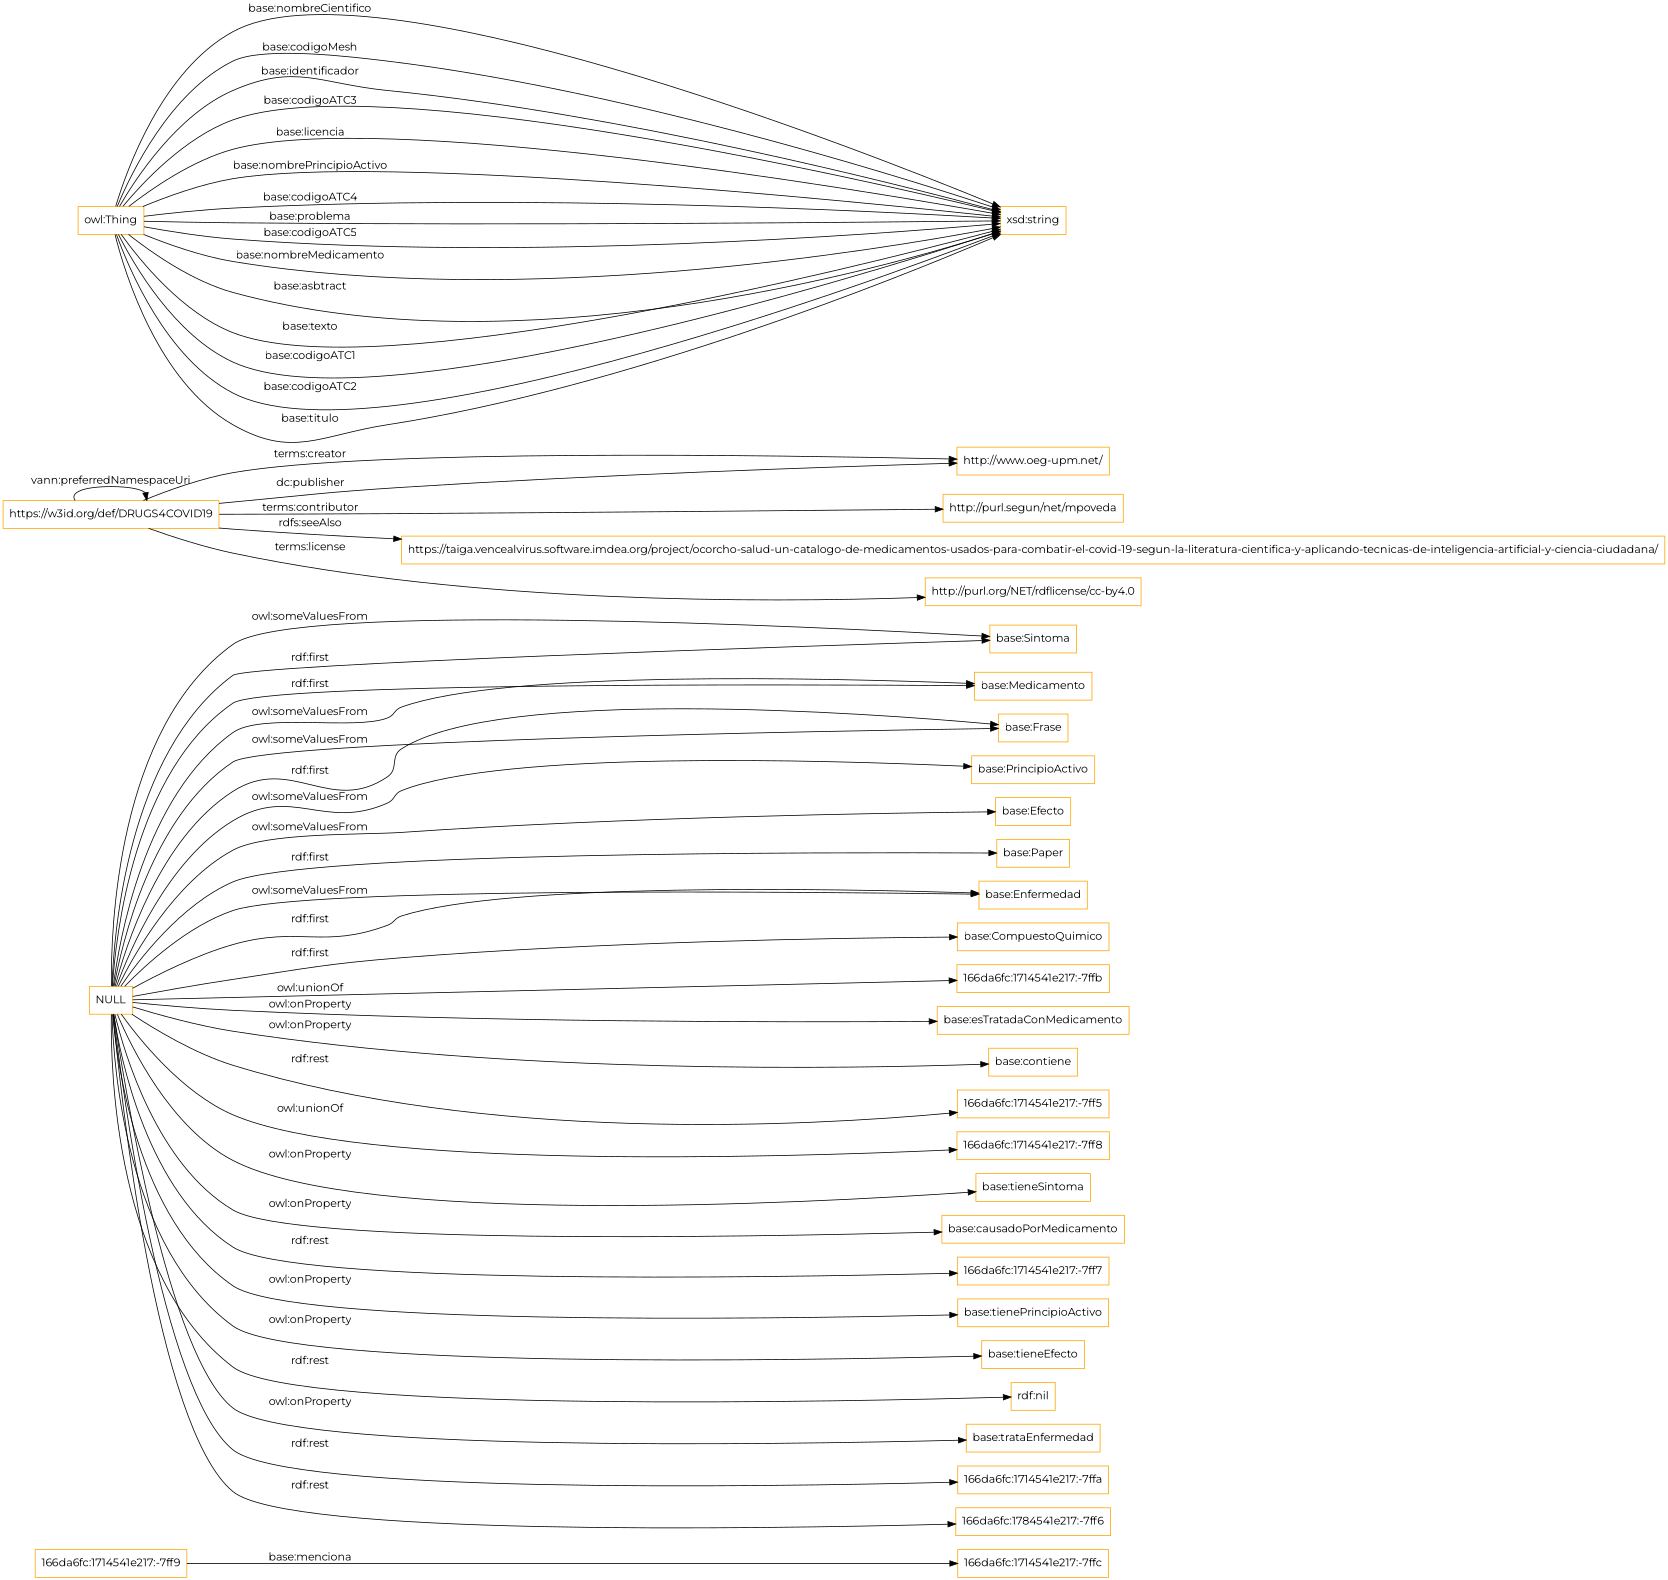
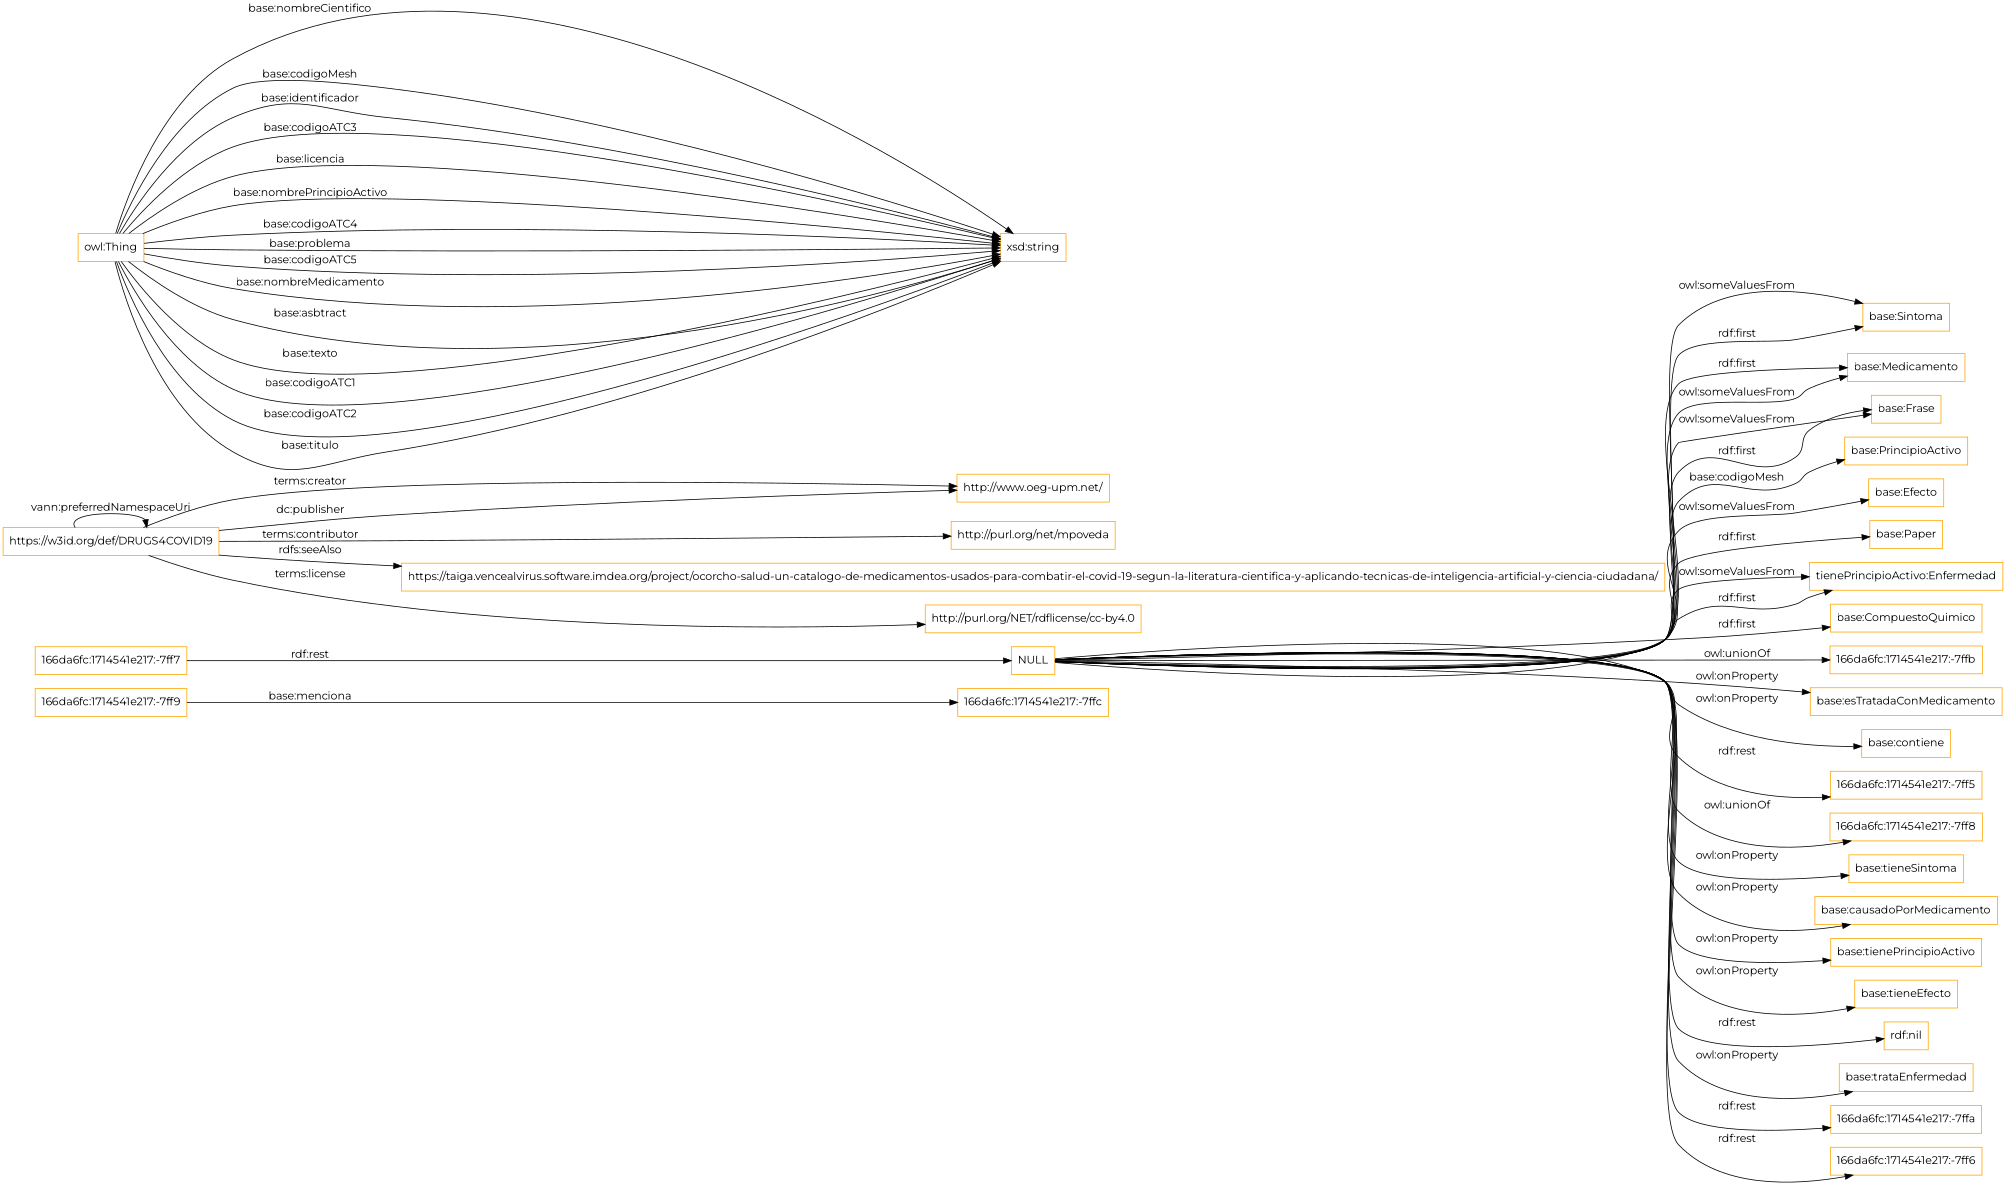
(1033, 508) -> (1033, 535)
(310, 797) -> (1737, 478)
(1033, 895) -> (1906, 576)
(456, 1274) -> (595, 661)
(1033, 1522) -> (1906, 1161)
